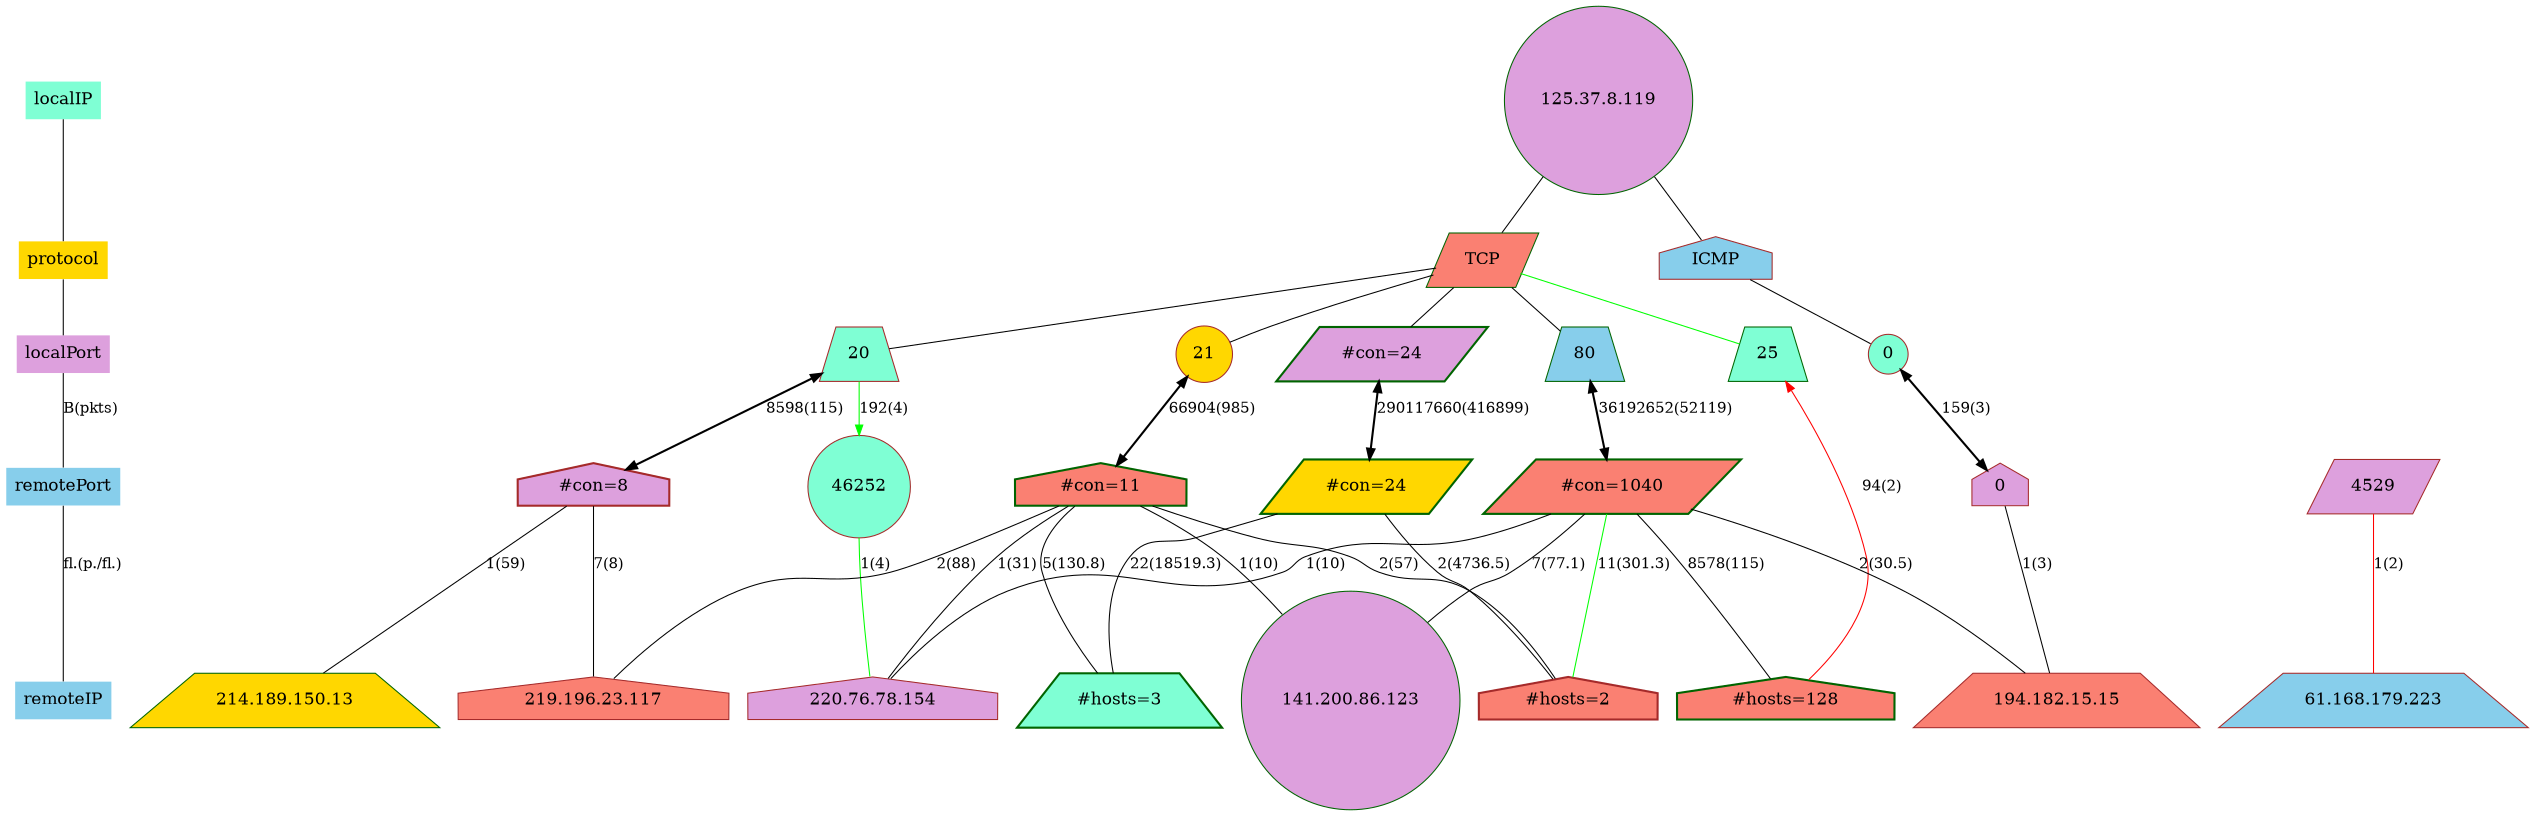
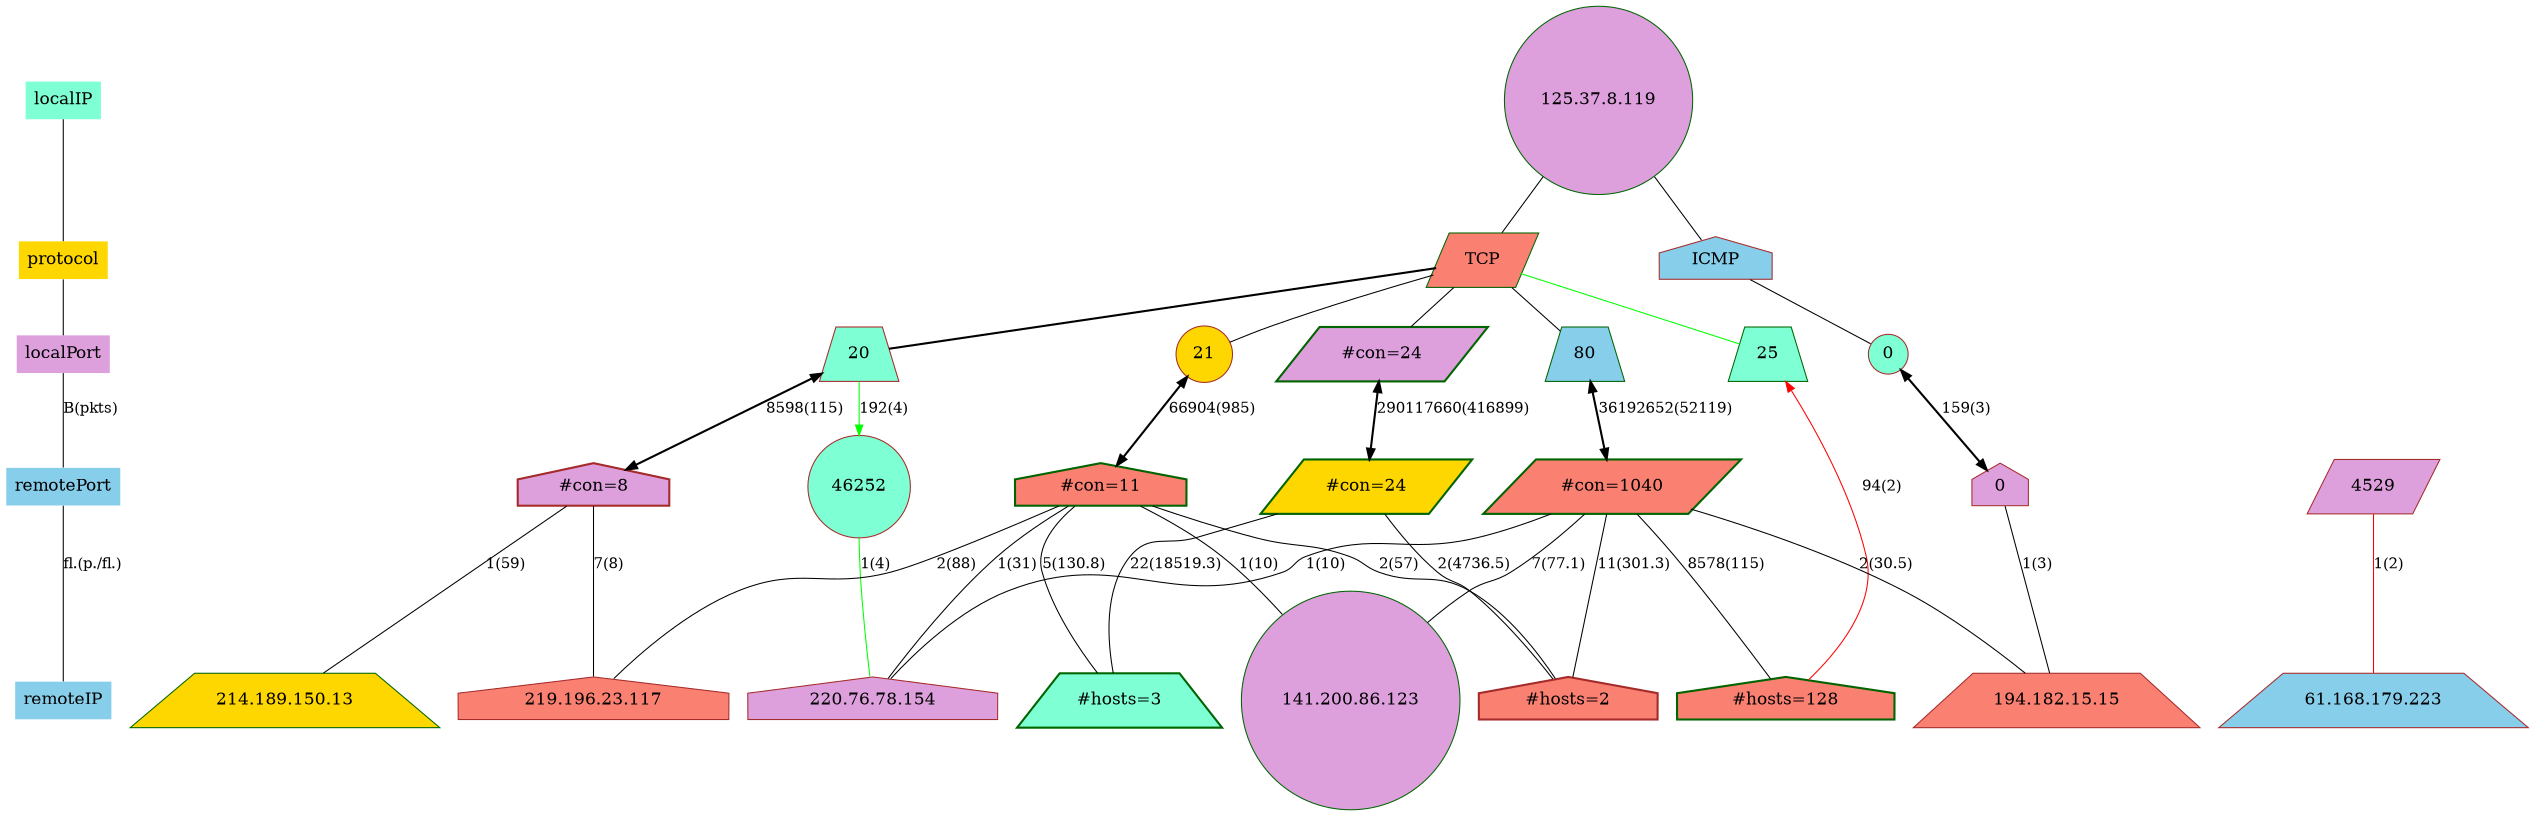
(1163, 308) -> (1163, 308)
(1590, 596) -> (1590, 596)
